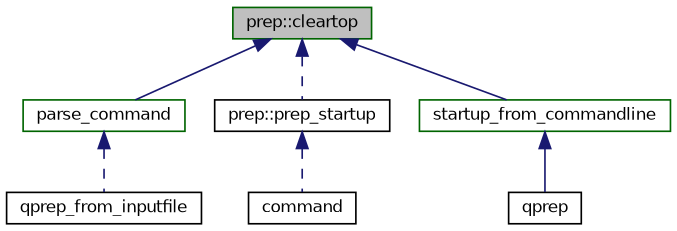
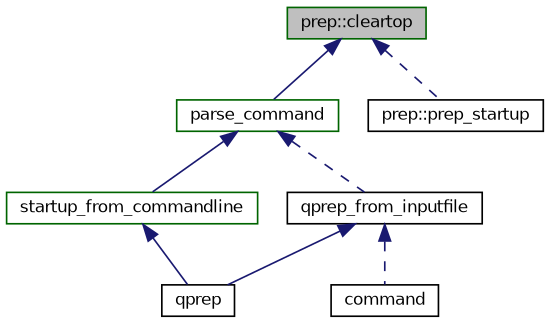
(432, 72) -> (188, 167)
(302, 170) -> (385, 263)
none -> (284, 258)
